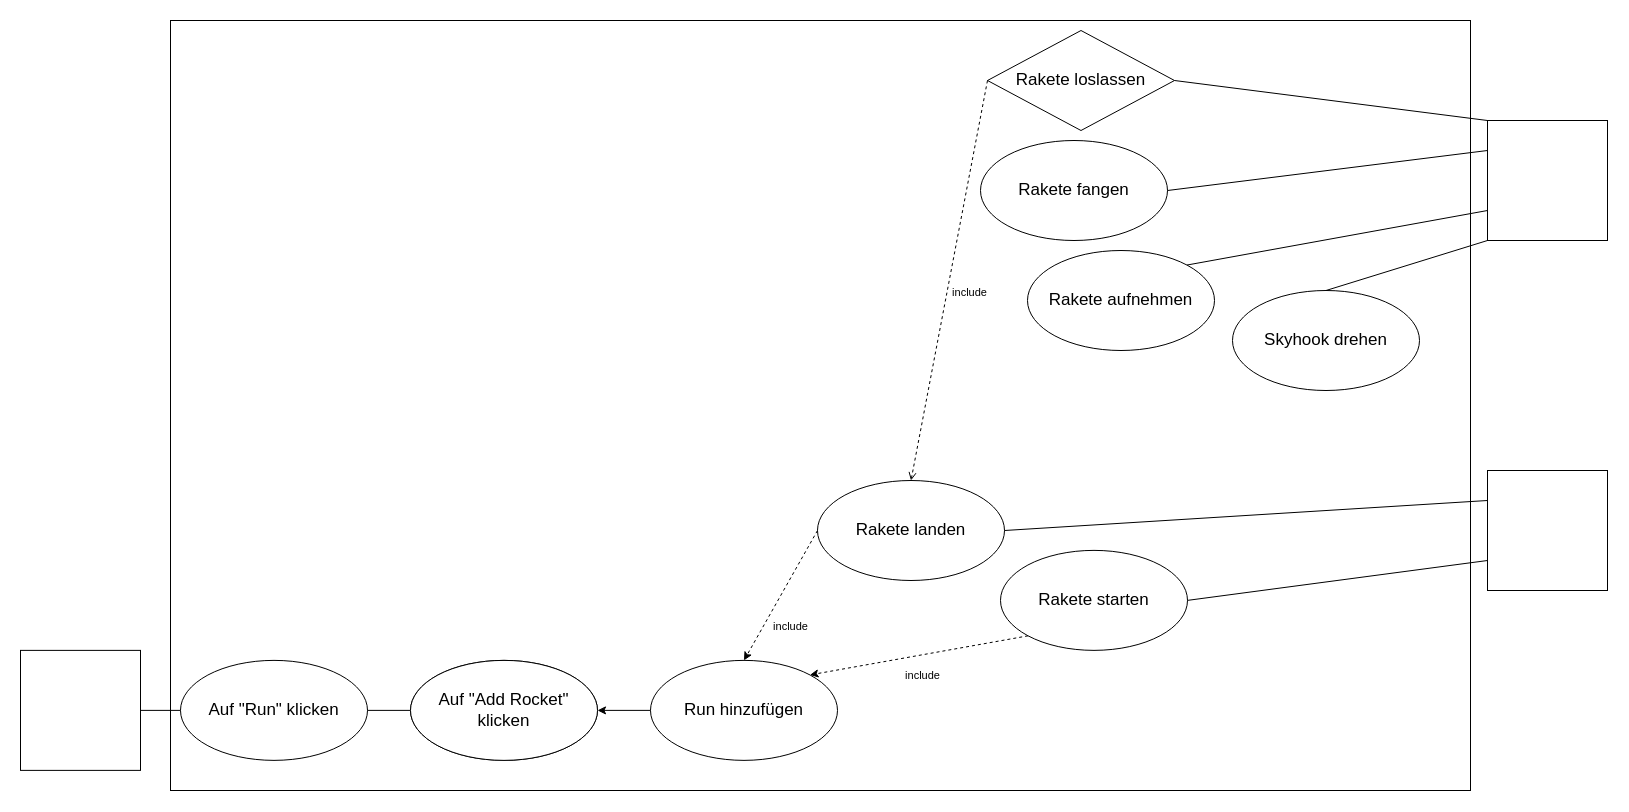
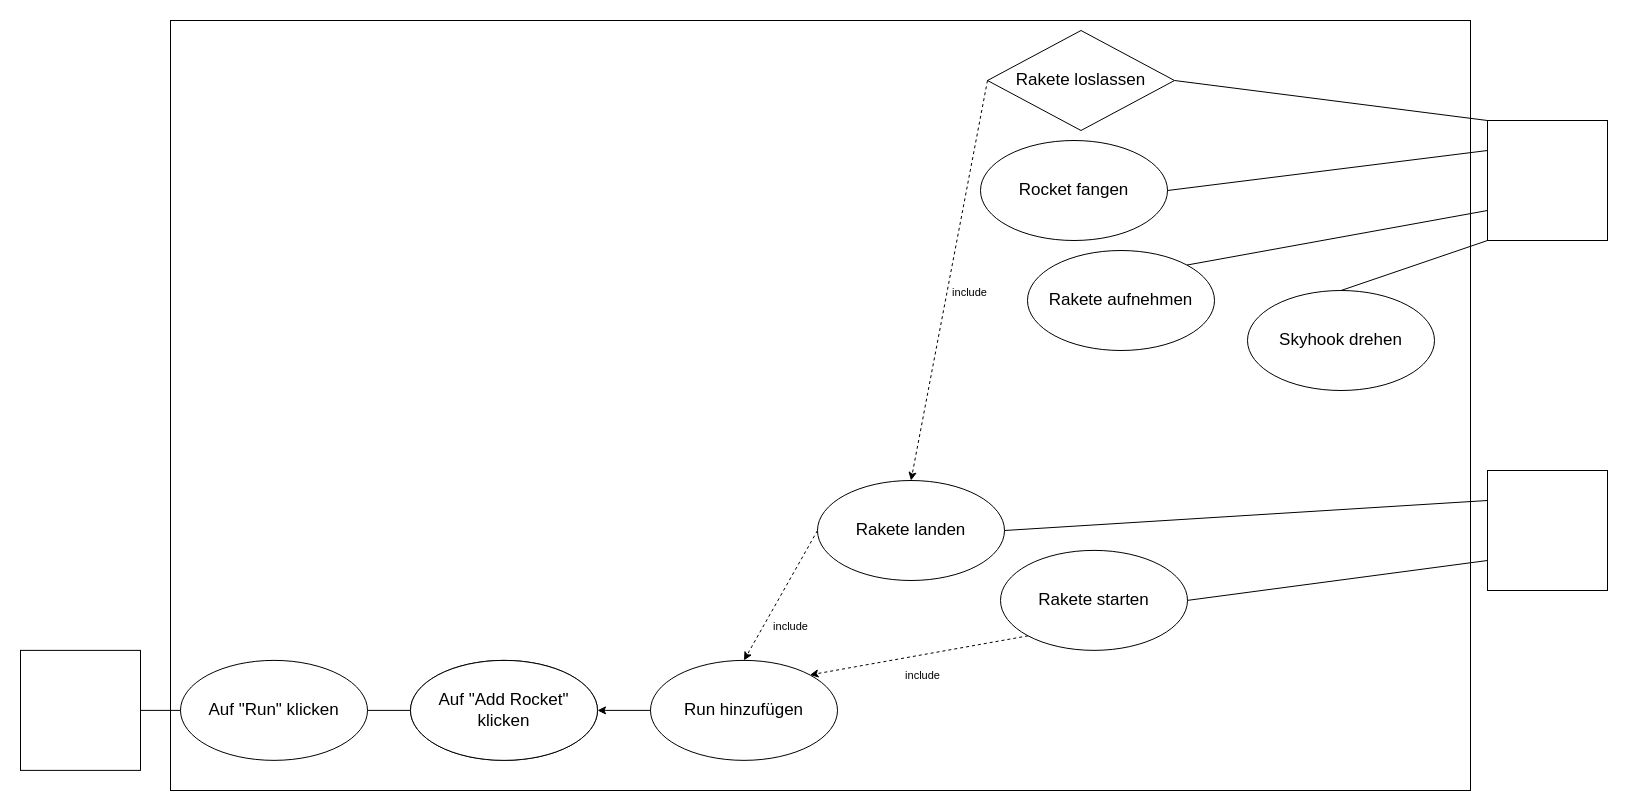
(1074, 191) -> (1074, 191)
(1326, 341) -> (1341, 341)
(912, 474) -> (913, 472)
